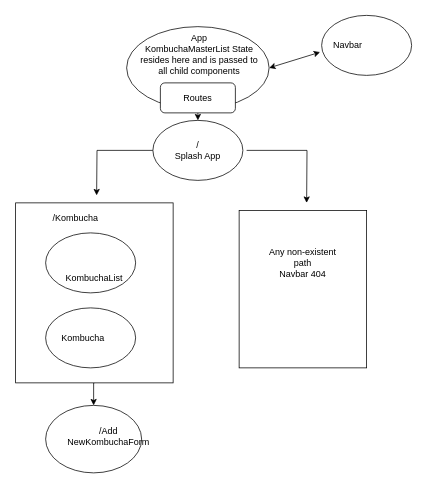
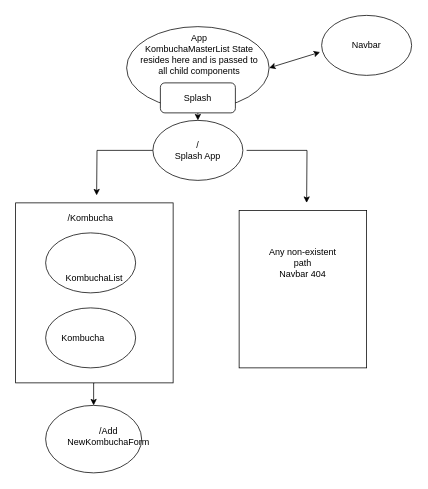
(348, 45) -> (366, 45)
(198, 98) -> (198, 98)
(75, 218) -> (90, 218)
